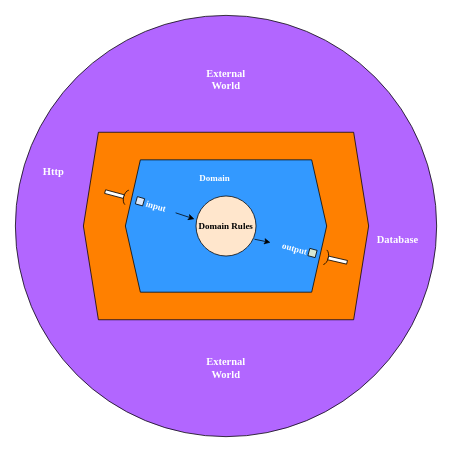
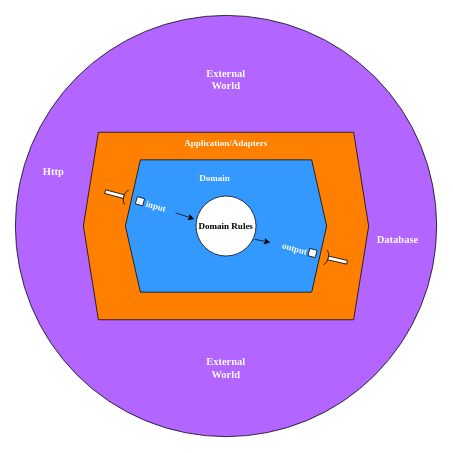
none -> (226, 144)
(140, 201) -> (140, 201)
(226, 226) -> (226, 226)
(312, 253) -> (312, 253)
